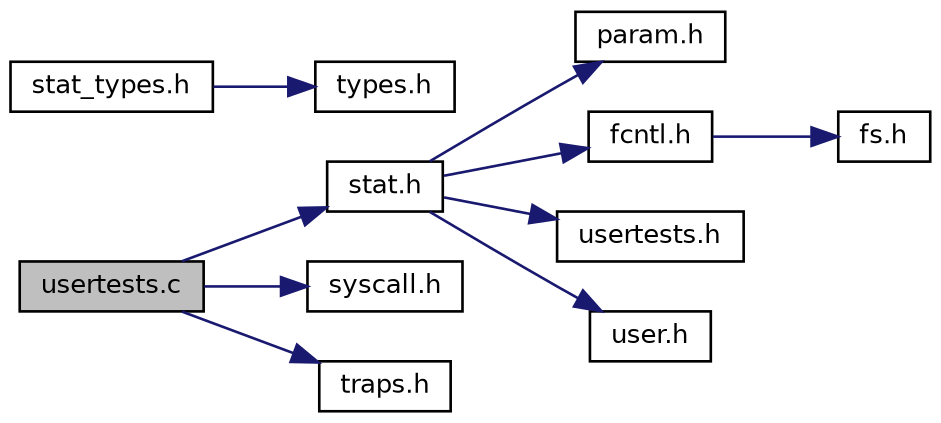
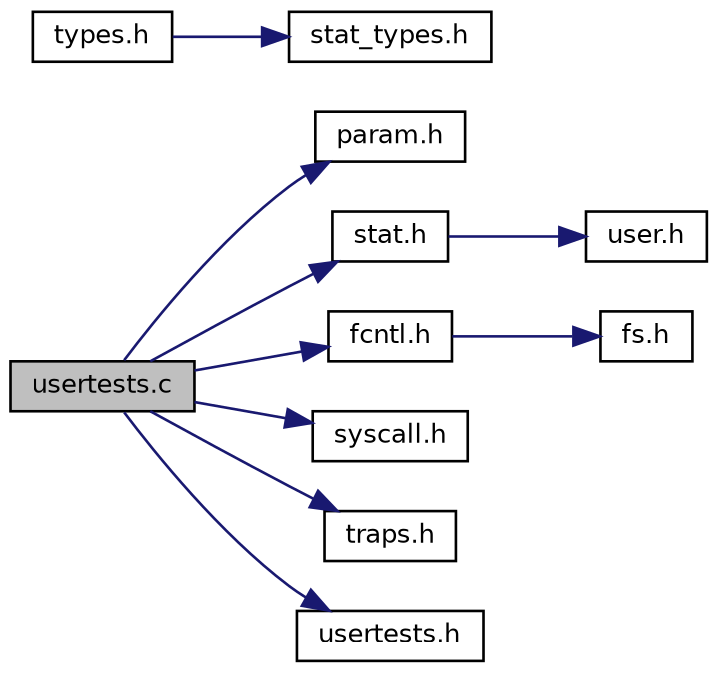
(251, 87) -> (217, 37)
(504, 118) -> (208, 261)
(503, 165) -> (248, 361)
(487, 206) -> (208, 512)
